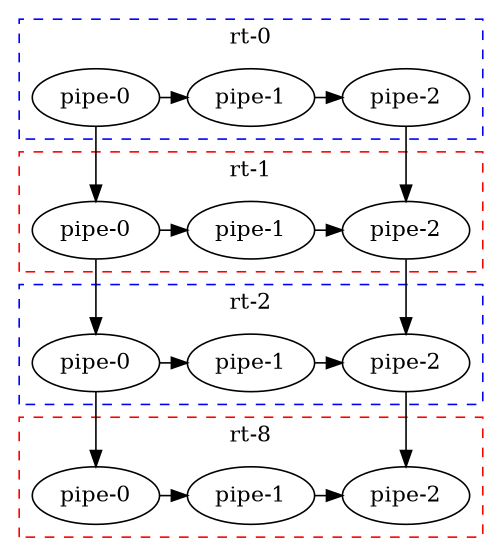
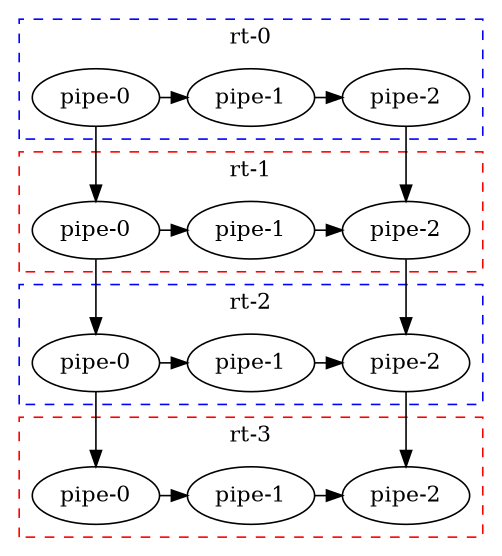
(251, 436) -> (251, 436)
